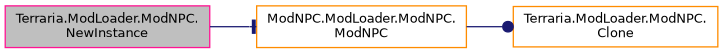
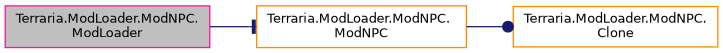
(107, 27) -> (107, 27)
(362, 27) -> (362, 27)
